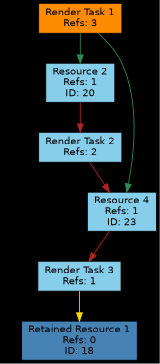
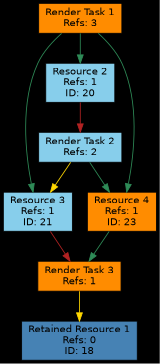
(97, 174) -> (97, 174)
none -> (38, 212)
(122, 212) -> (122, 212)
(101, 243) -> (101, 243)
(79, 276) -> (79, 276)
